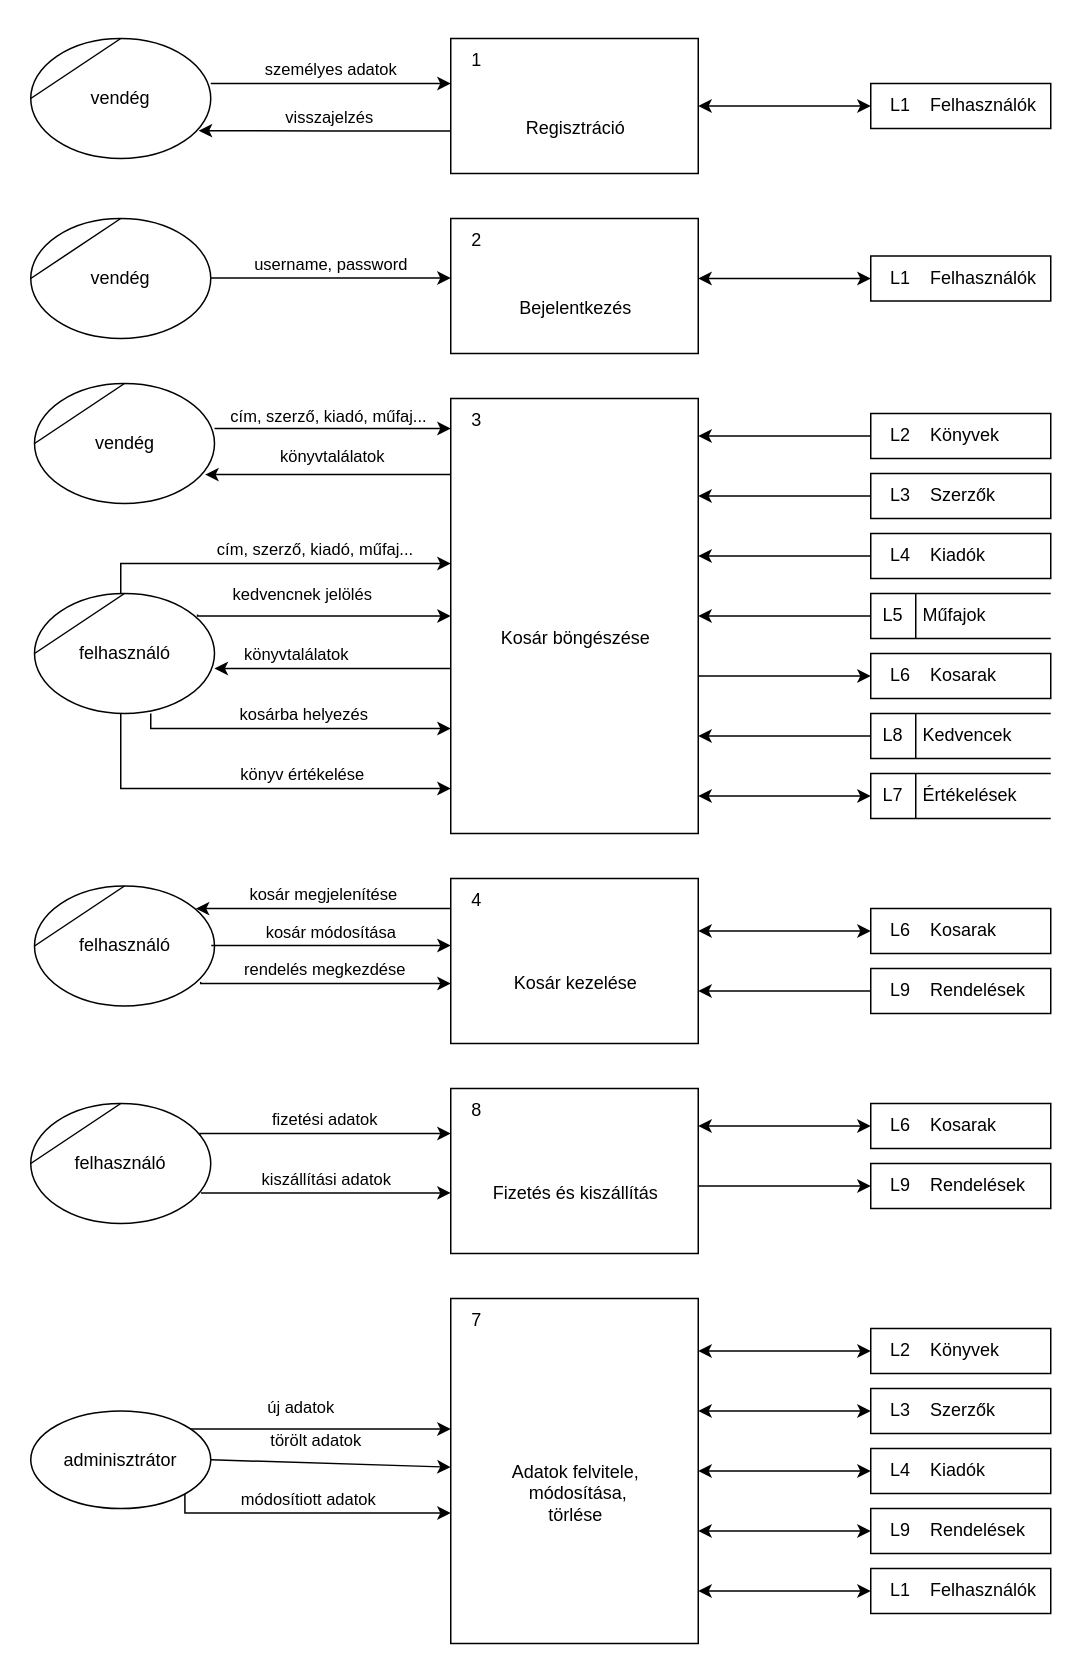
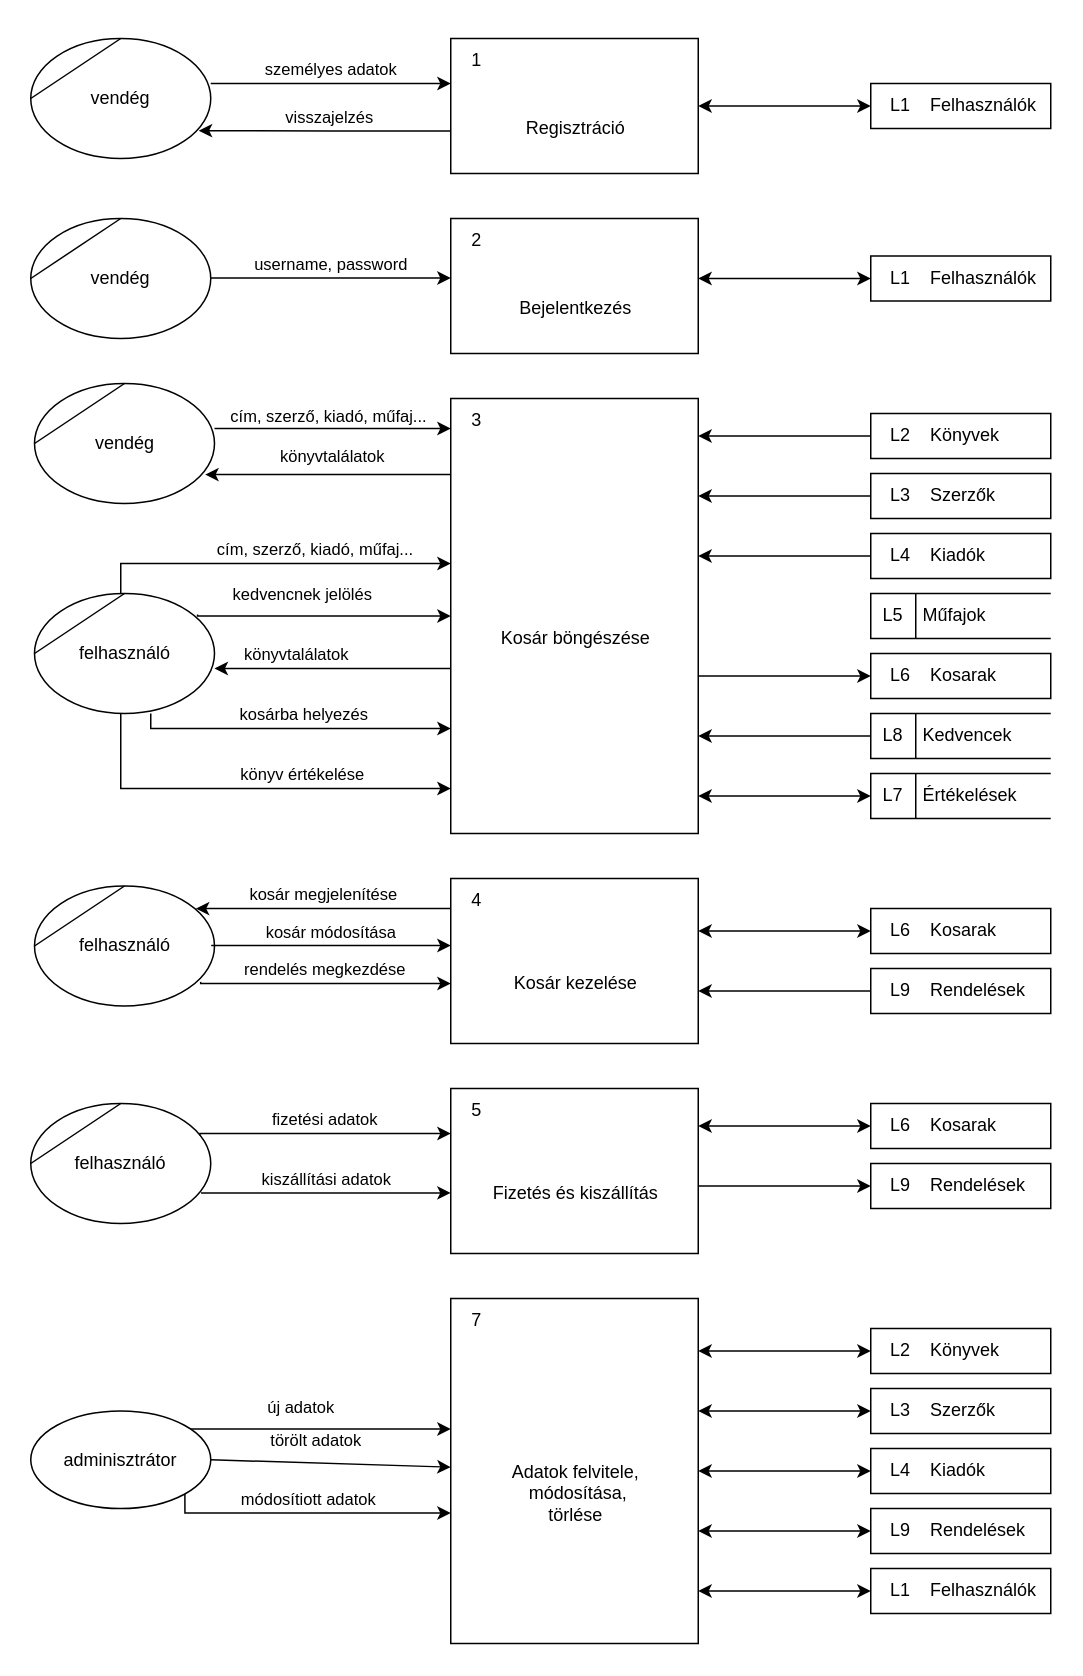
(789, 616) -> none
(477, 1111) -> (477, 1111)
